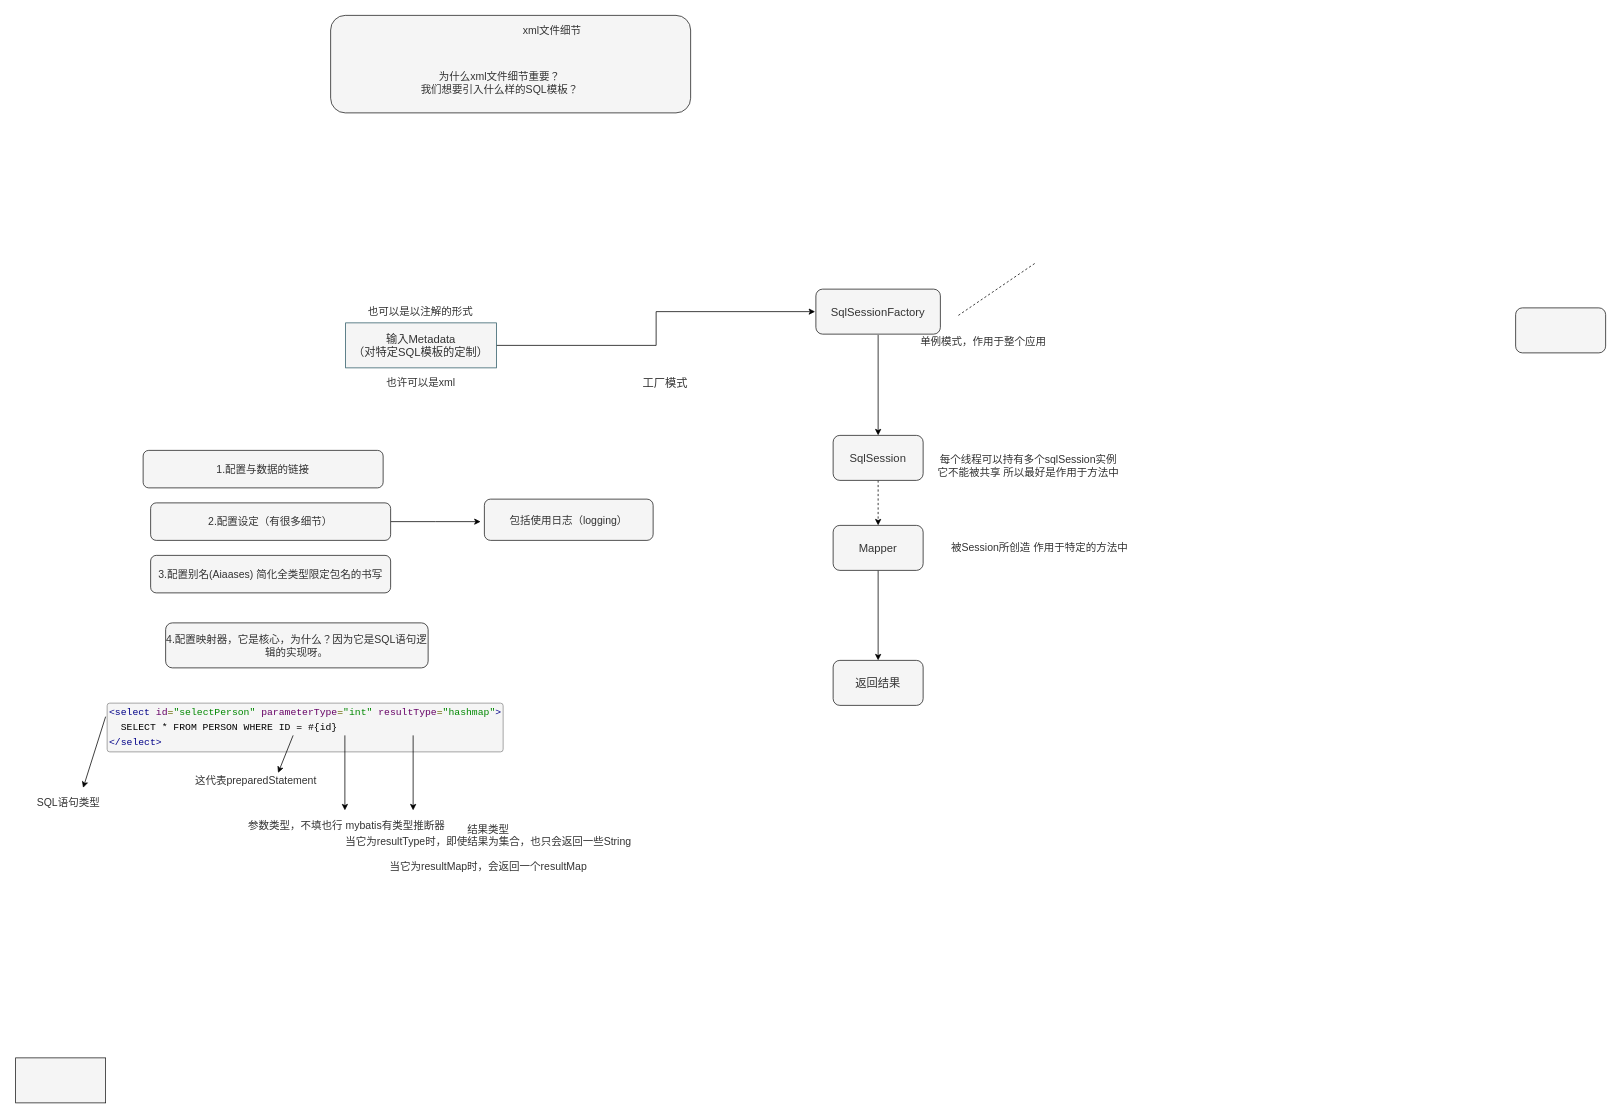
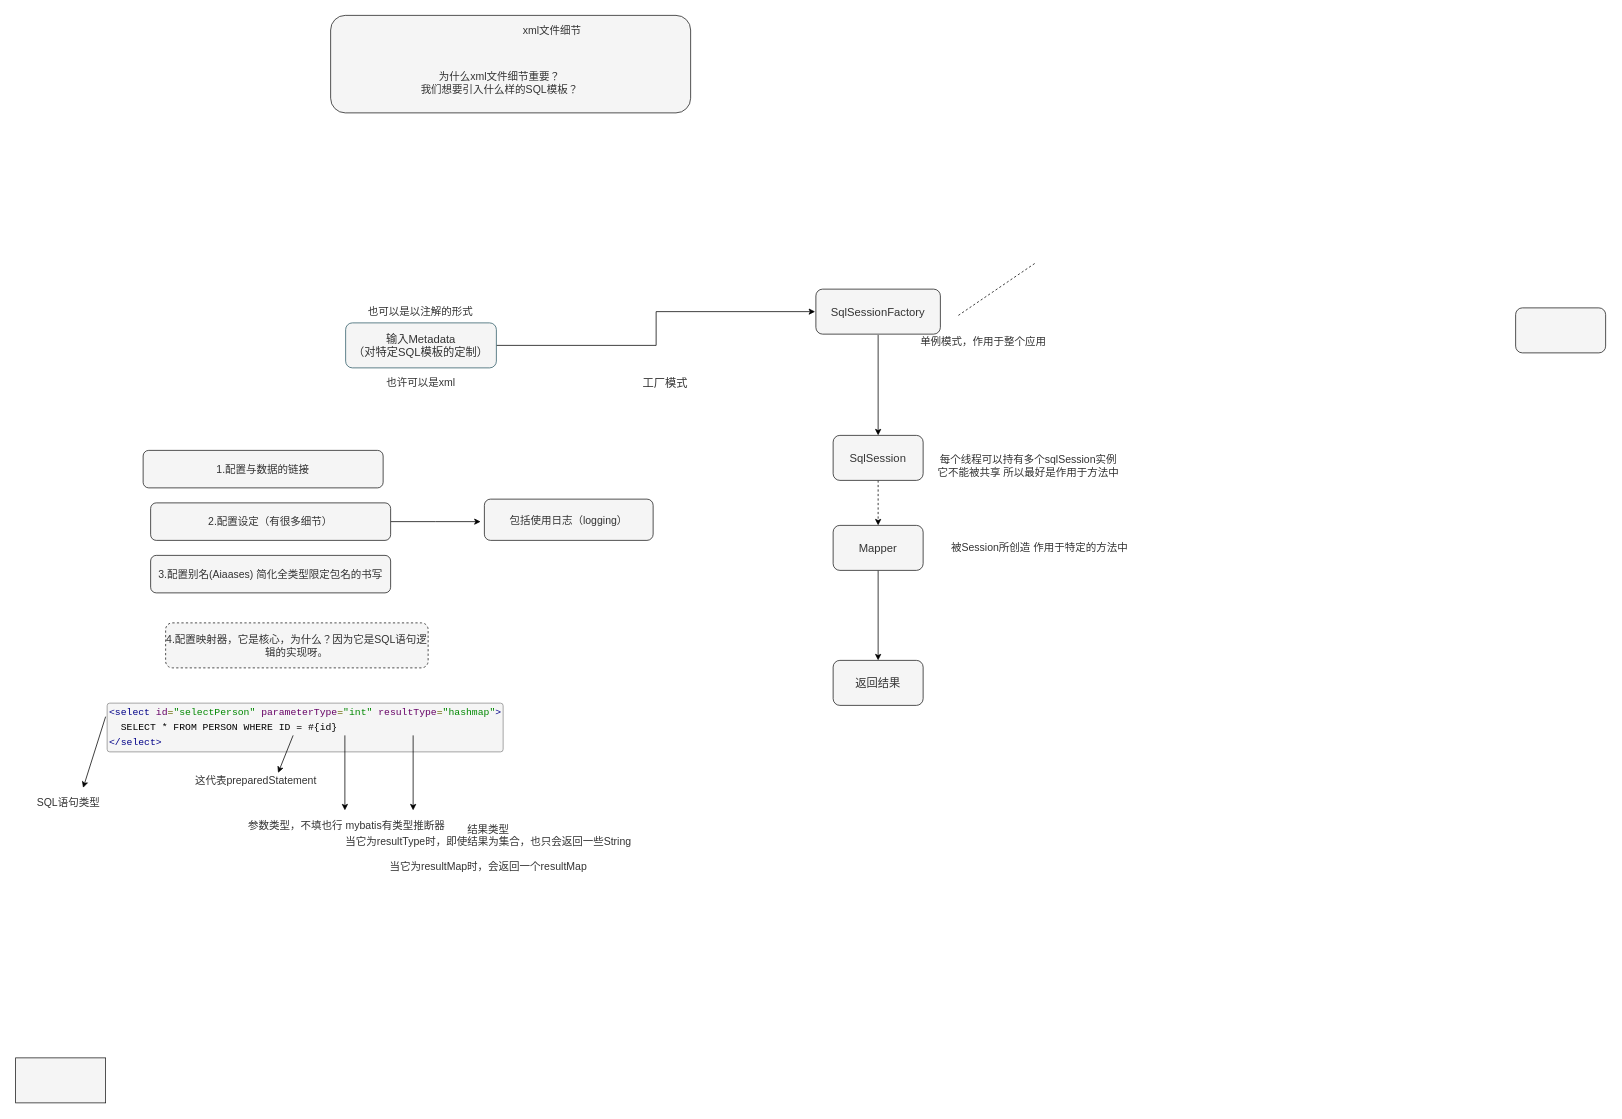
(421, 345) -> (421, 345)
(297, 645) -> (297, 645)
